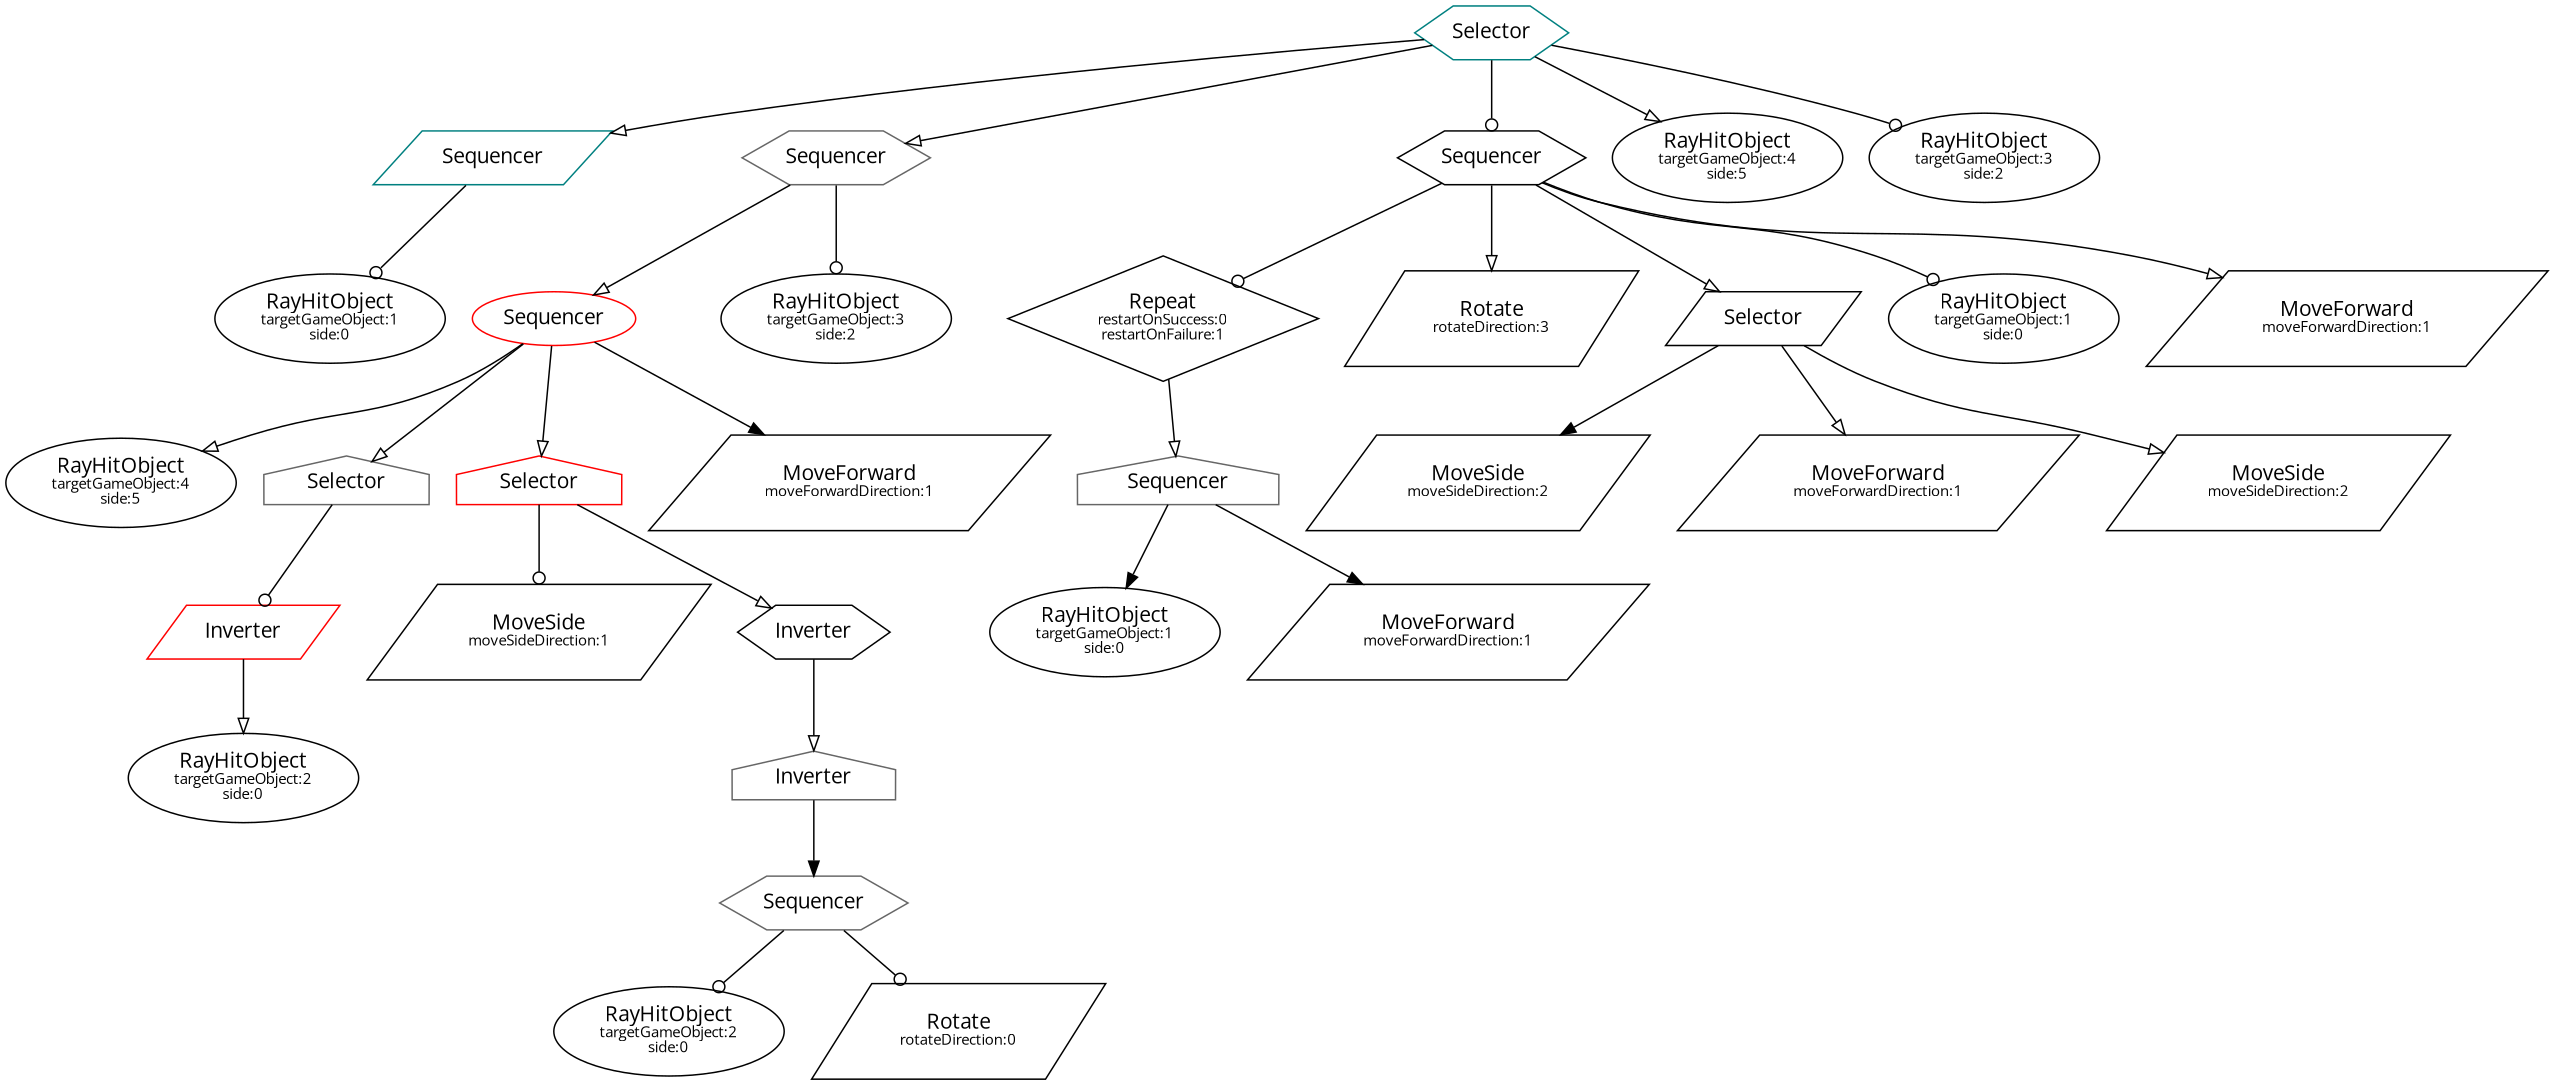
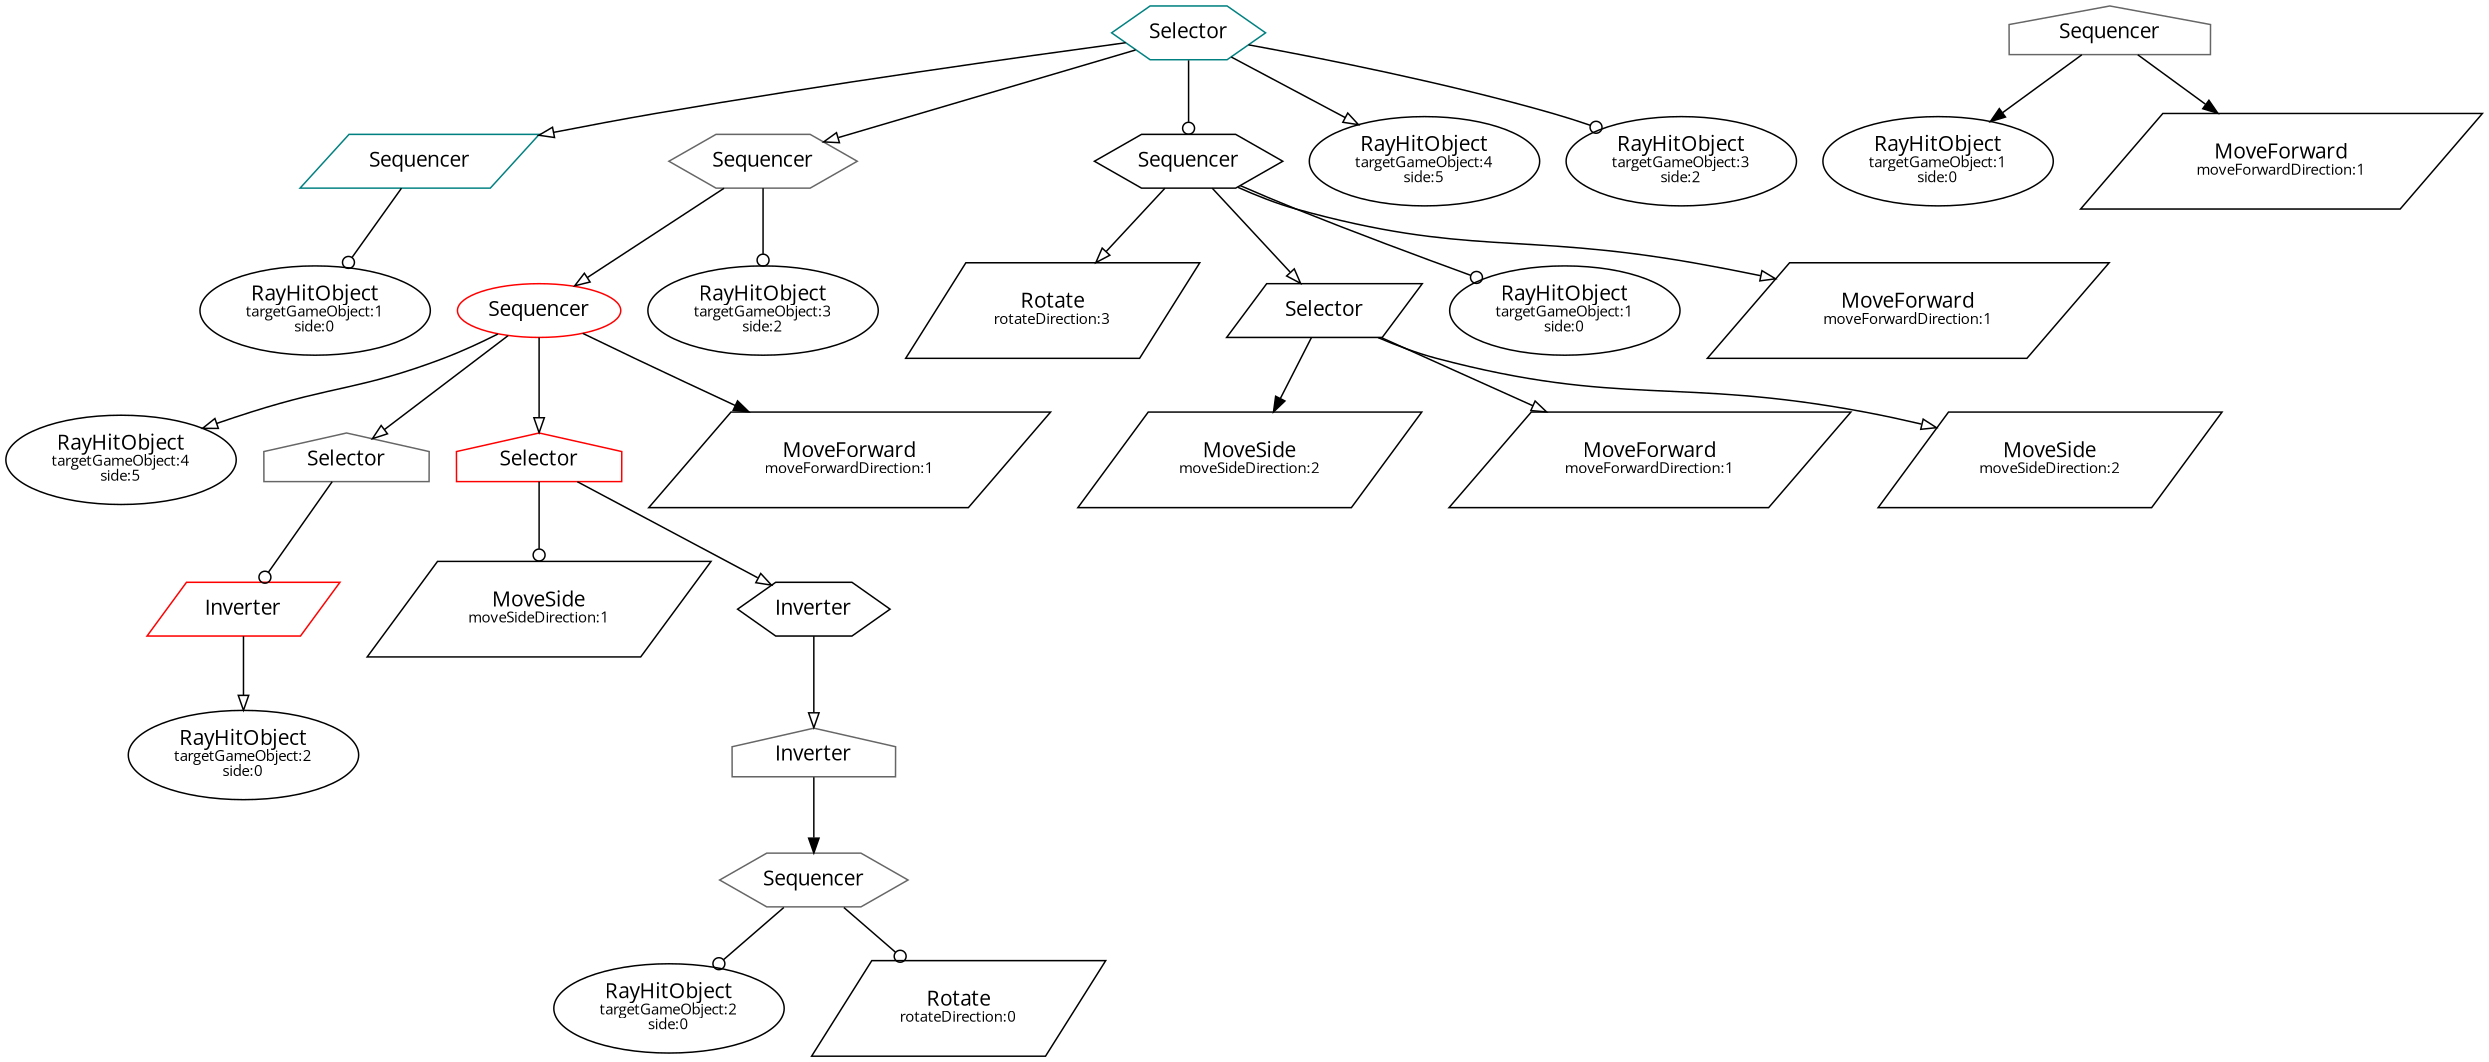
(1163, 319) -> none
